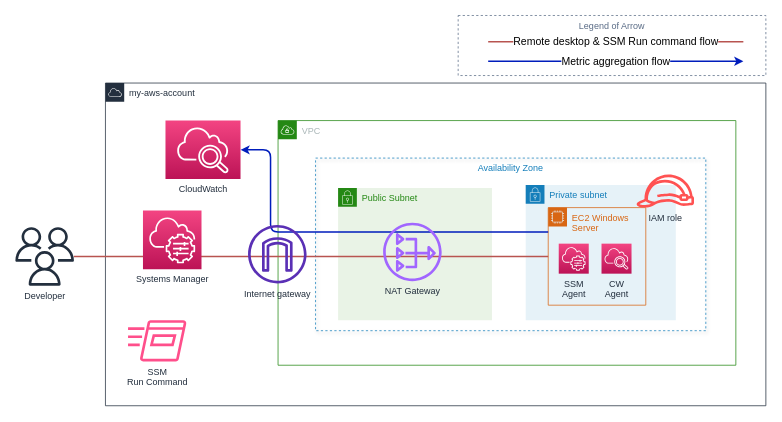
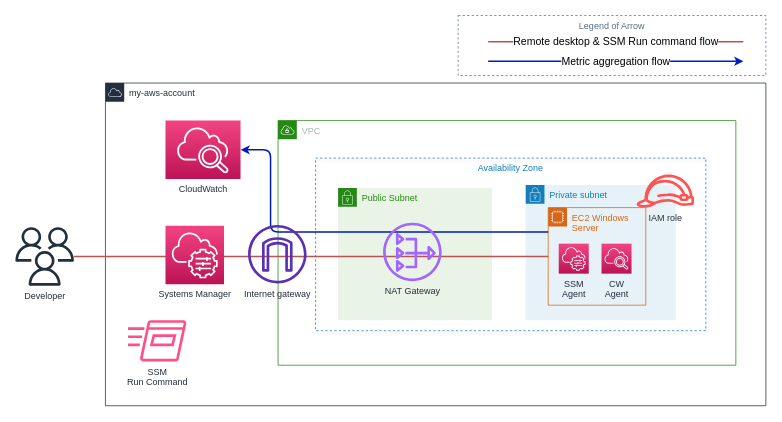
(172, 240) -> (195, 255)
